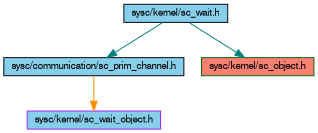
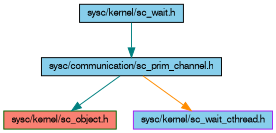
(213, 37) -> (100, 90)
(94, 120) -> (203, 120)
